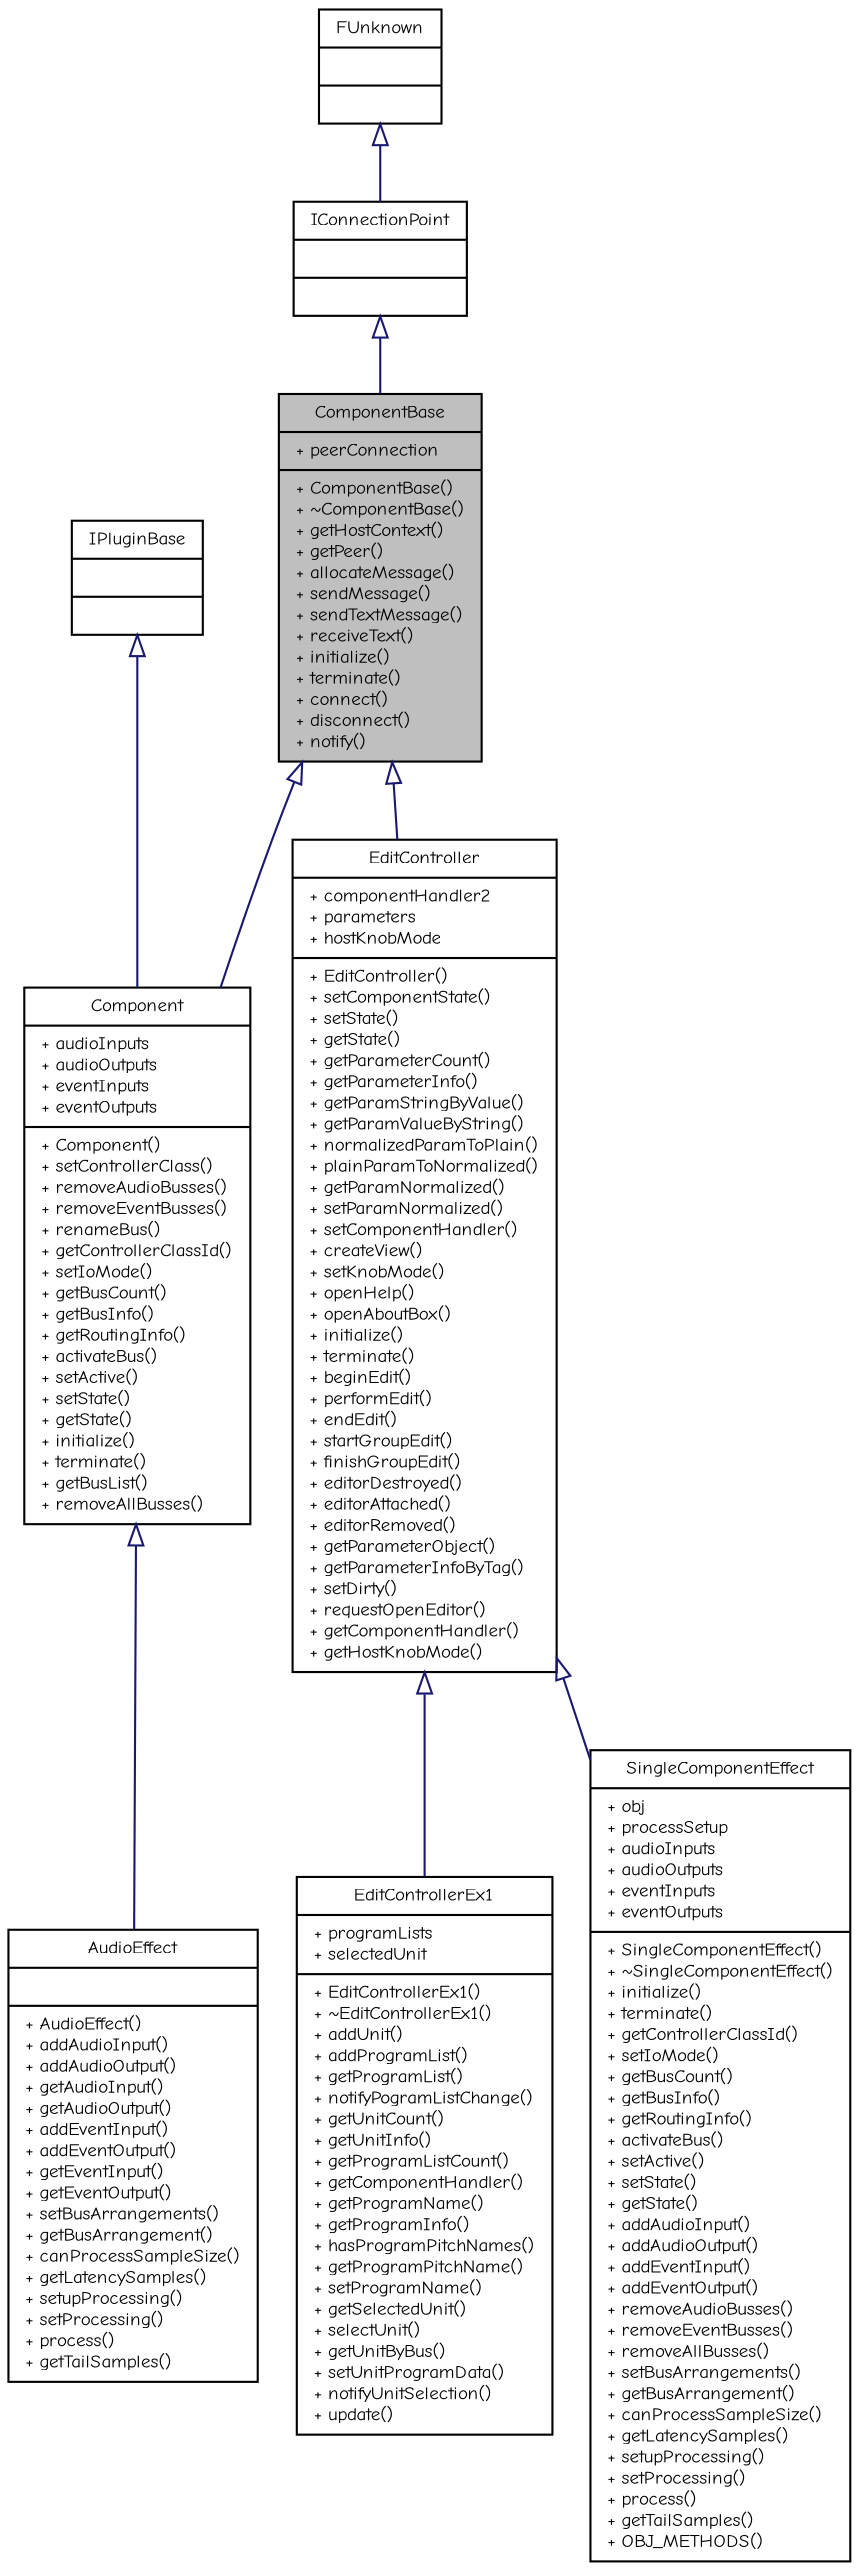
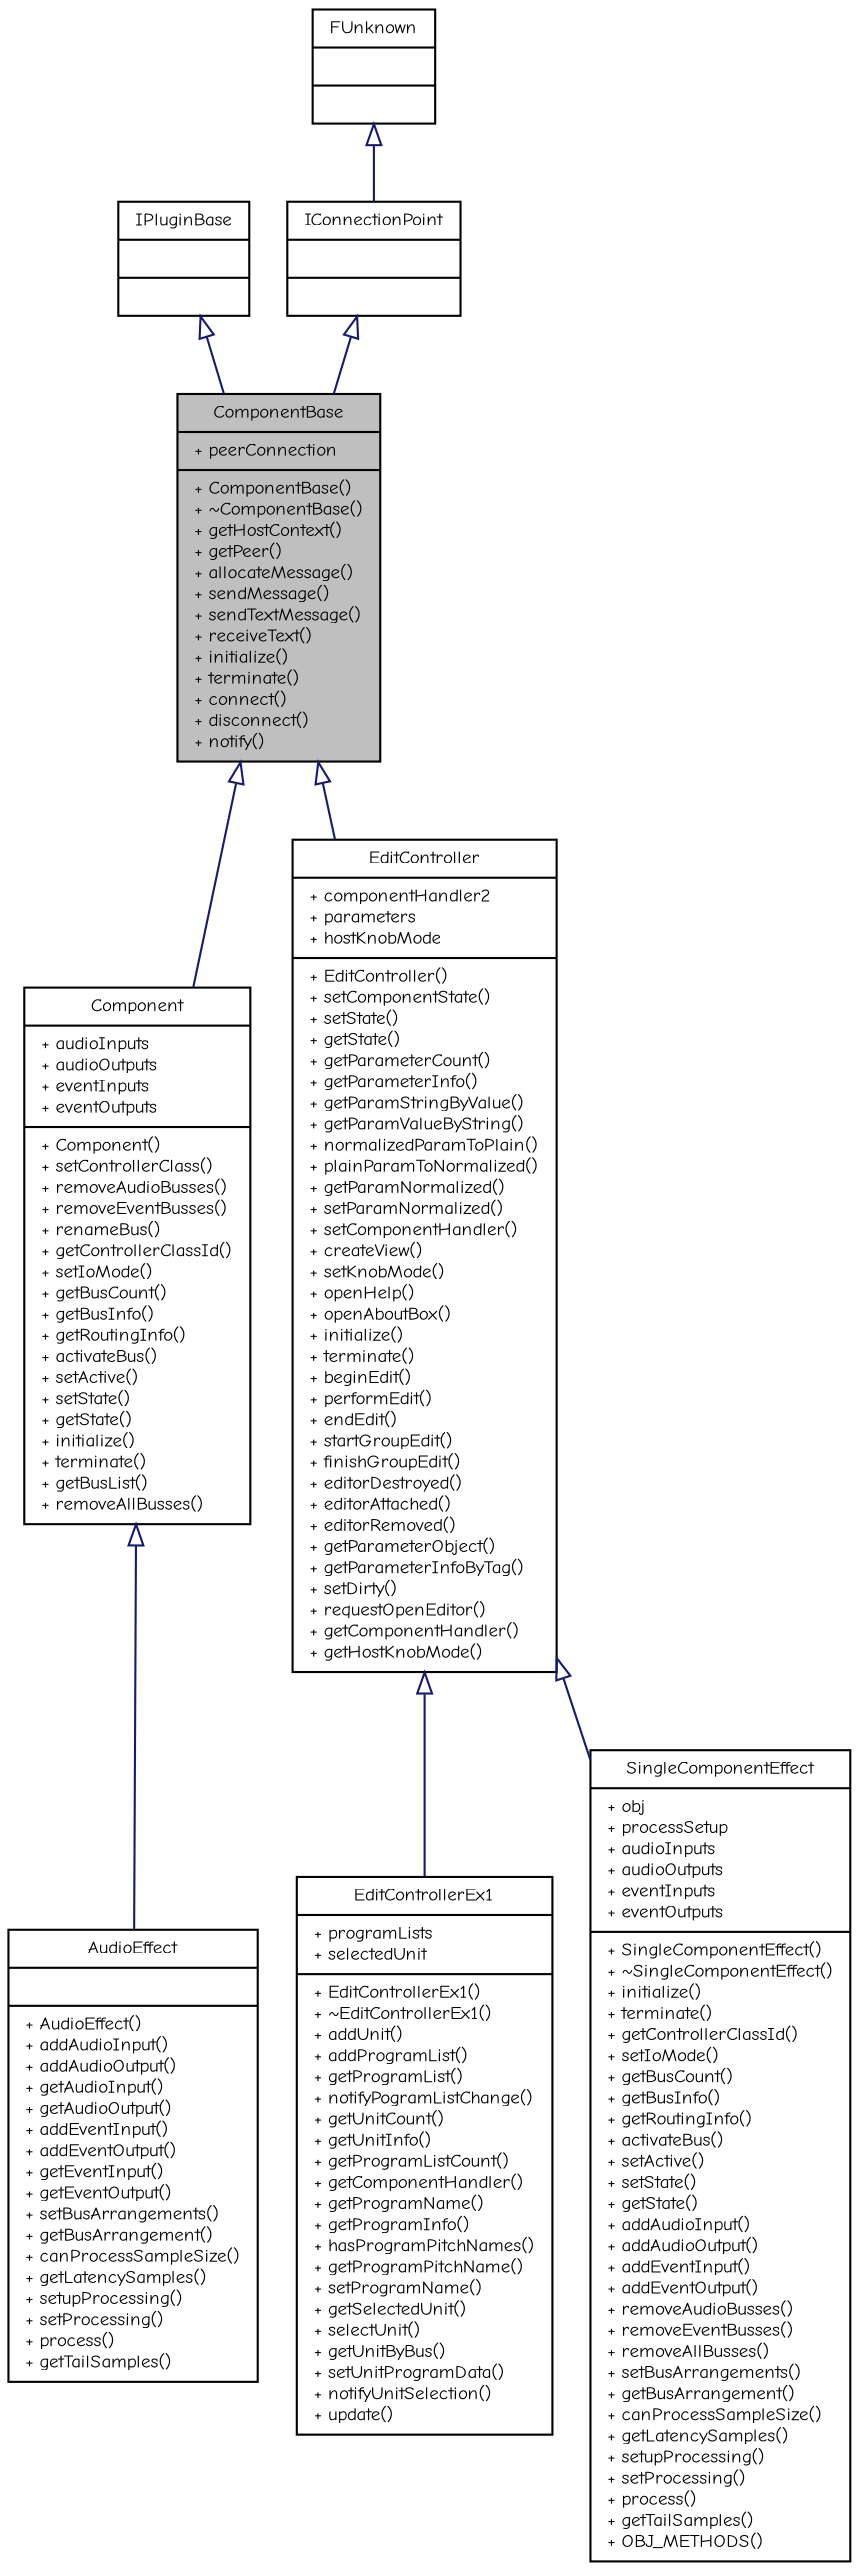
(137, 822) -> (215, 365)
